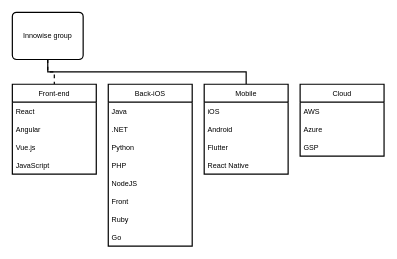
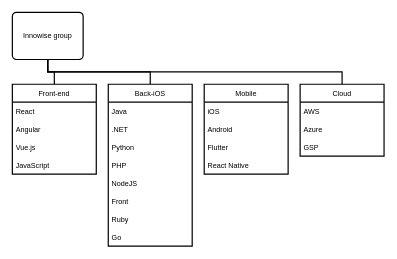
none -> (301, 72)
(54, 78) -> (54, 78)
none -> (150, 78)
(246, 78) -> none
